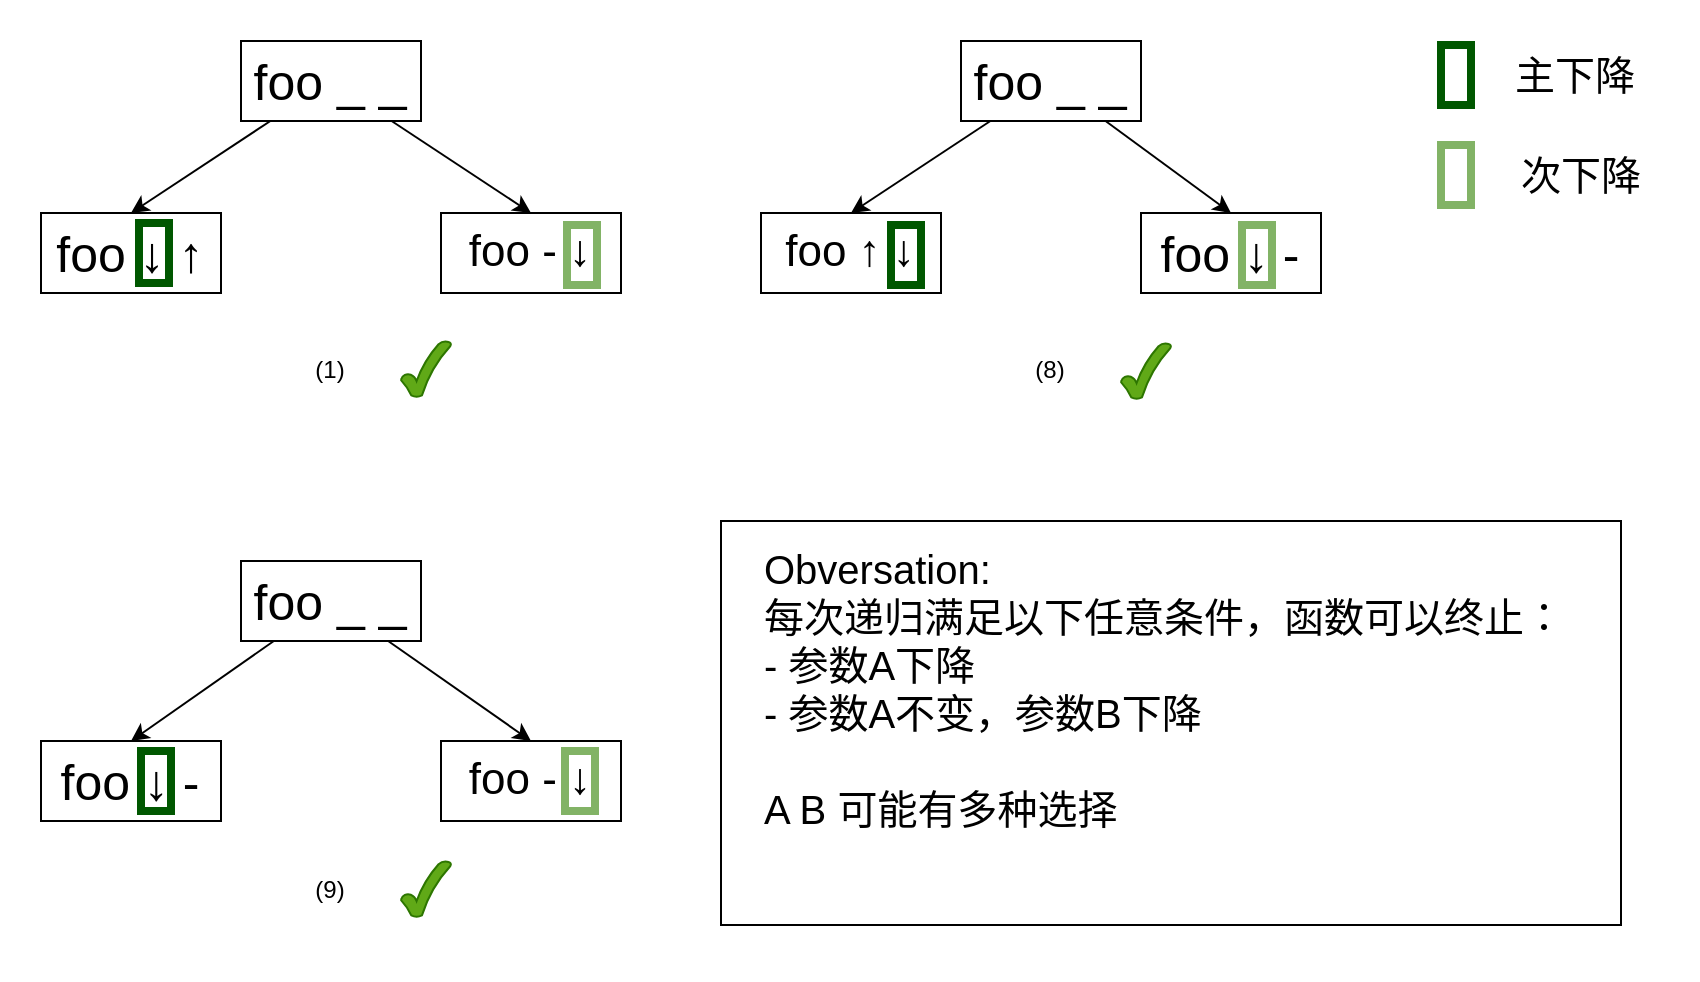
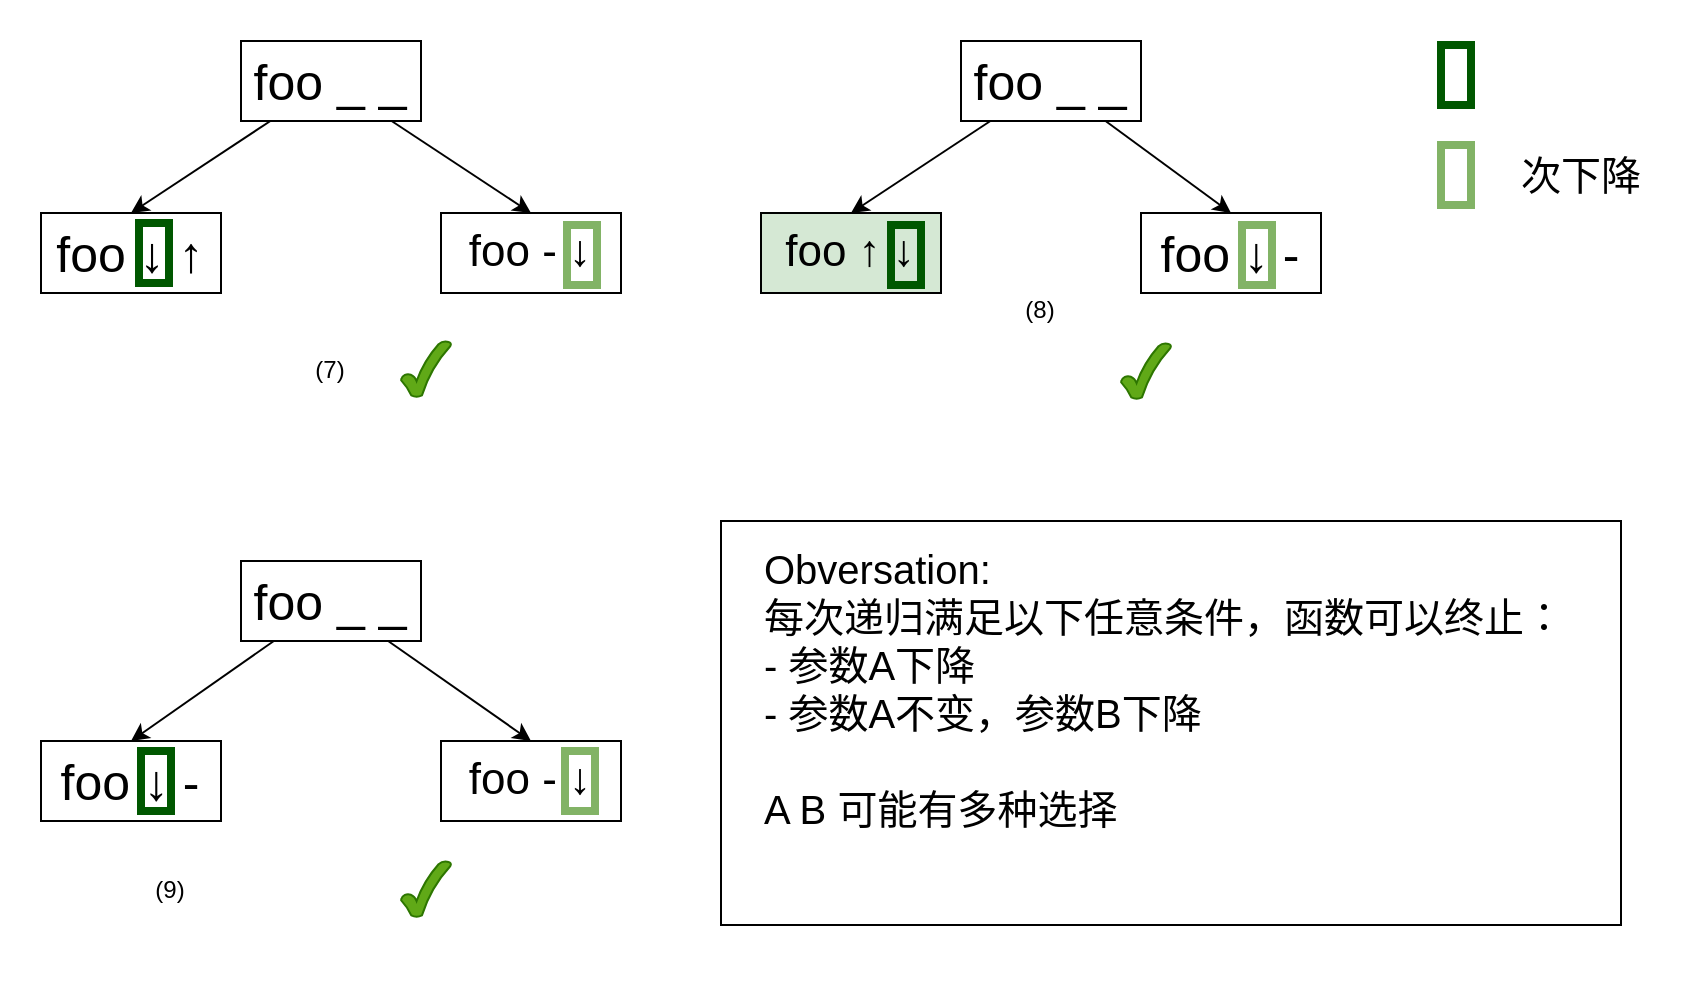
(1576, 75) -> none
(851, 253) -> (851, 253)
(331, 371) -> (331, 371)
(1051, 371) -> (1041, 311)
(331, 891) -> (171, 891)
